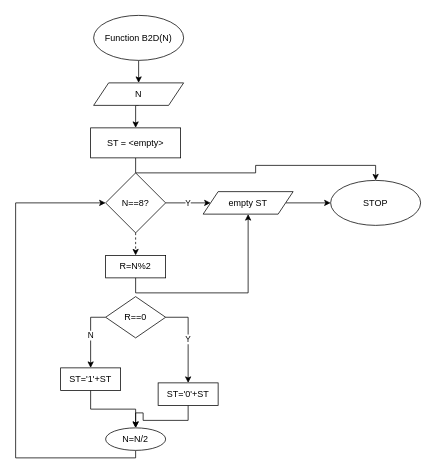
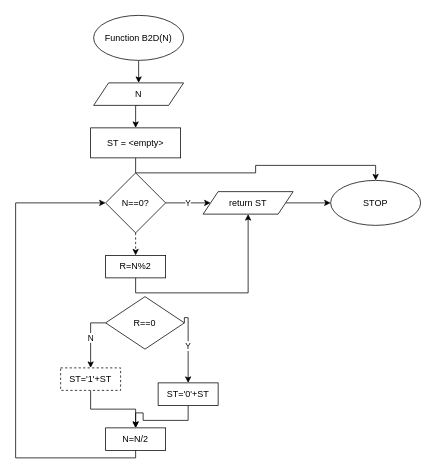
(135, 203) -> (135, 203)
(248, 203) -> (248, 203)
(135, 317) -> (145, 323)
(90, 379) -> (90, 379)
(135, 439) -> (135, 439)
